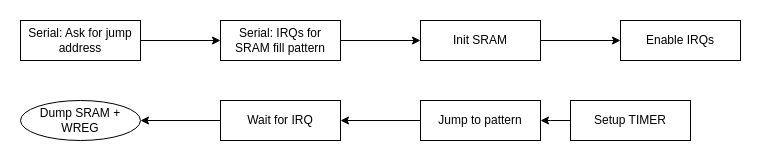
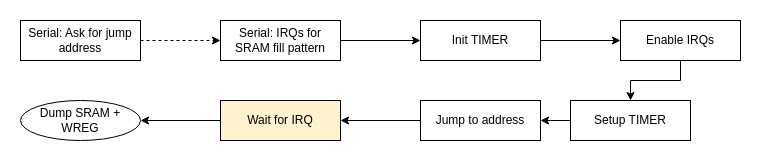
(178, 41) -> (178, 41)
(481, 41) -> (481, 41)
none -> (660, 81)
(281, 121) -> (281, 121)
(481, 121) -> (481, 121)
